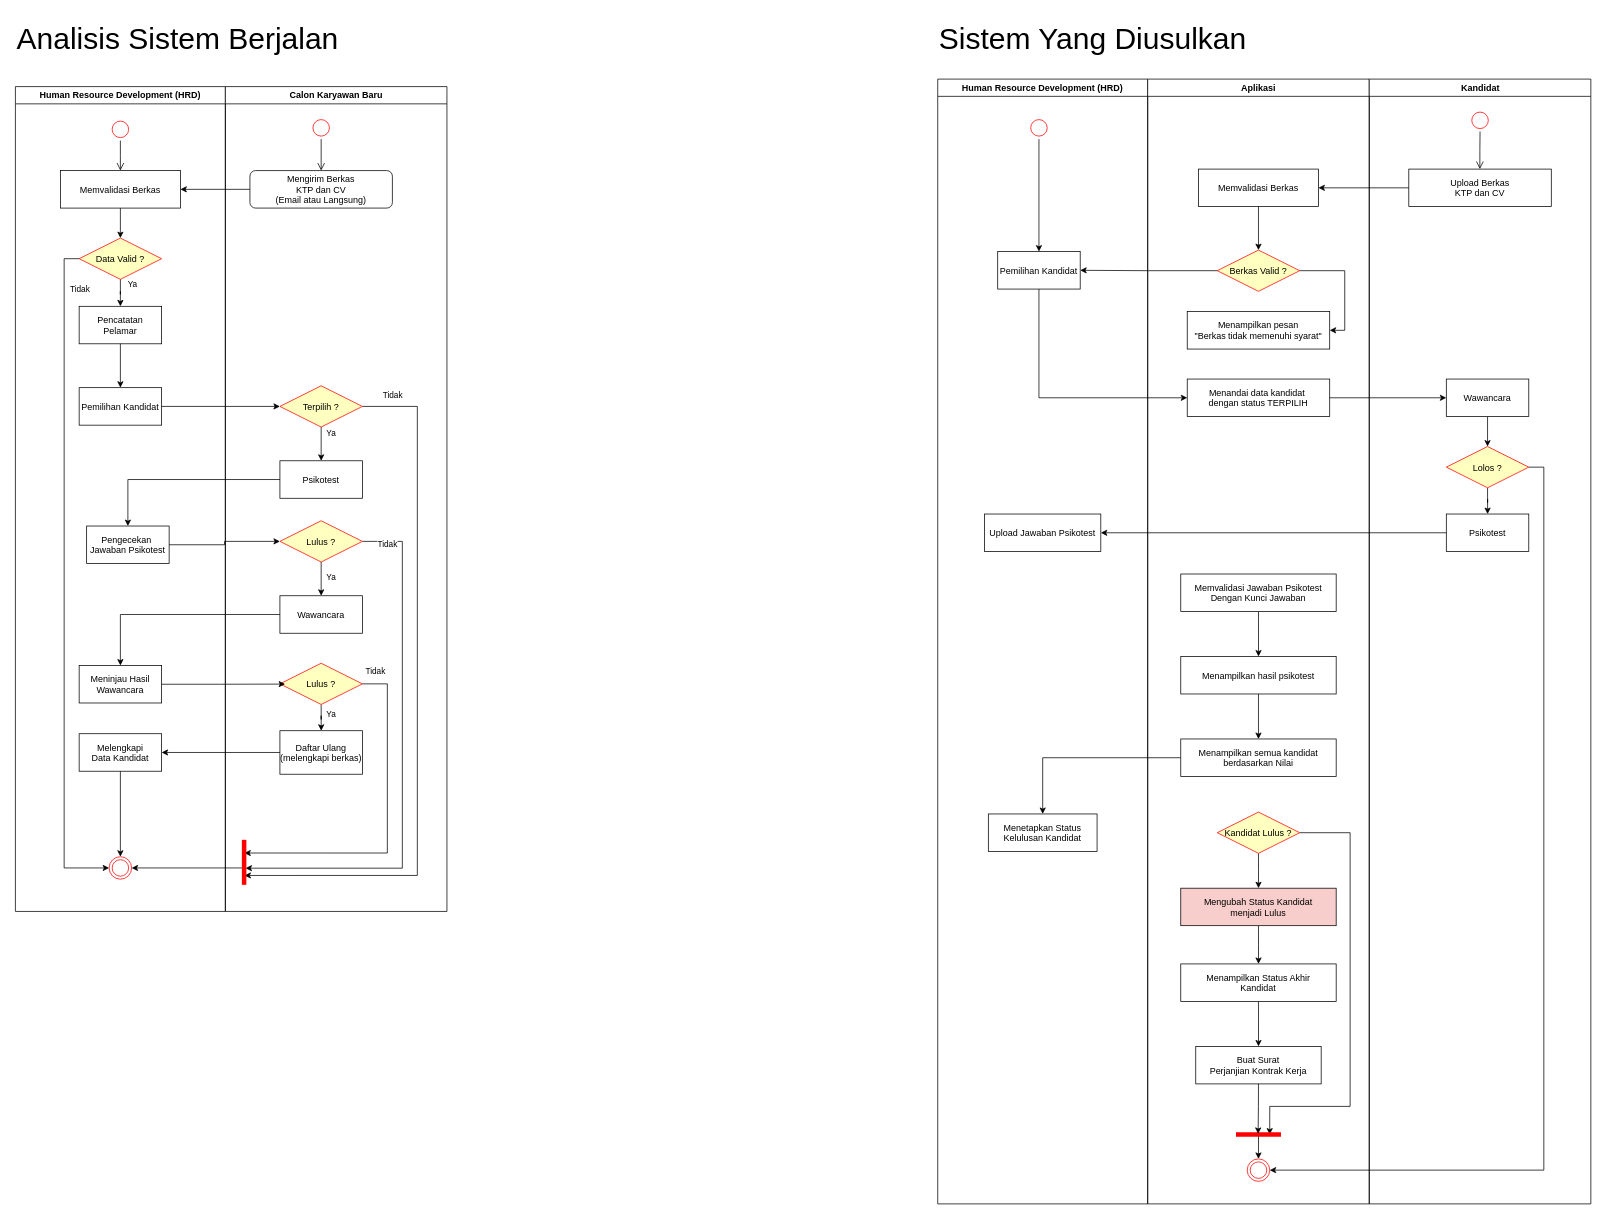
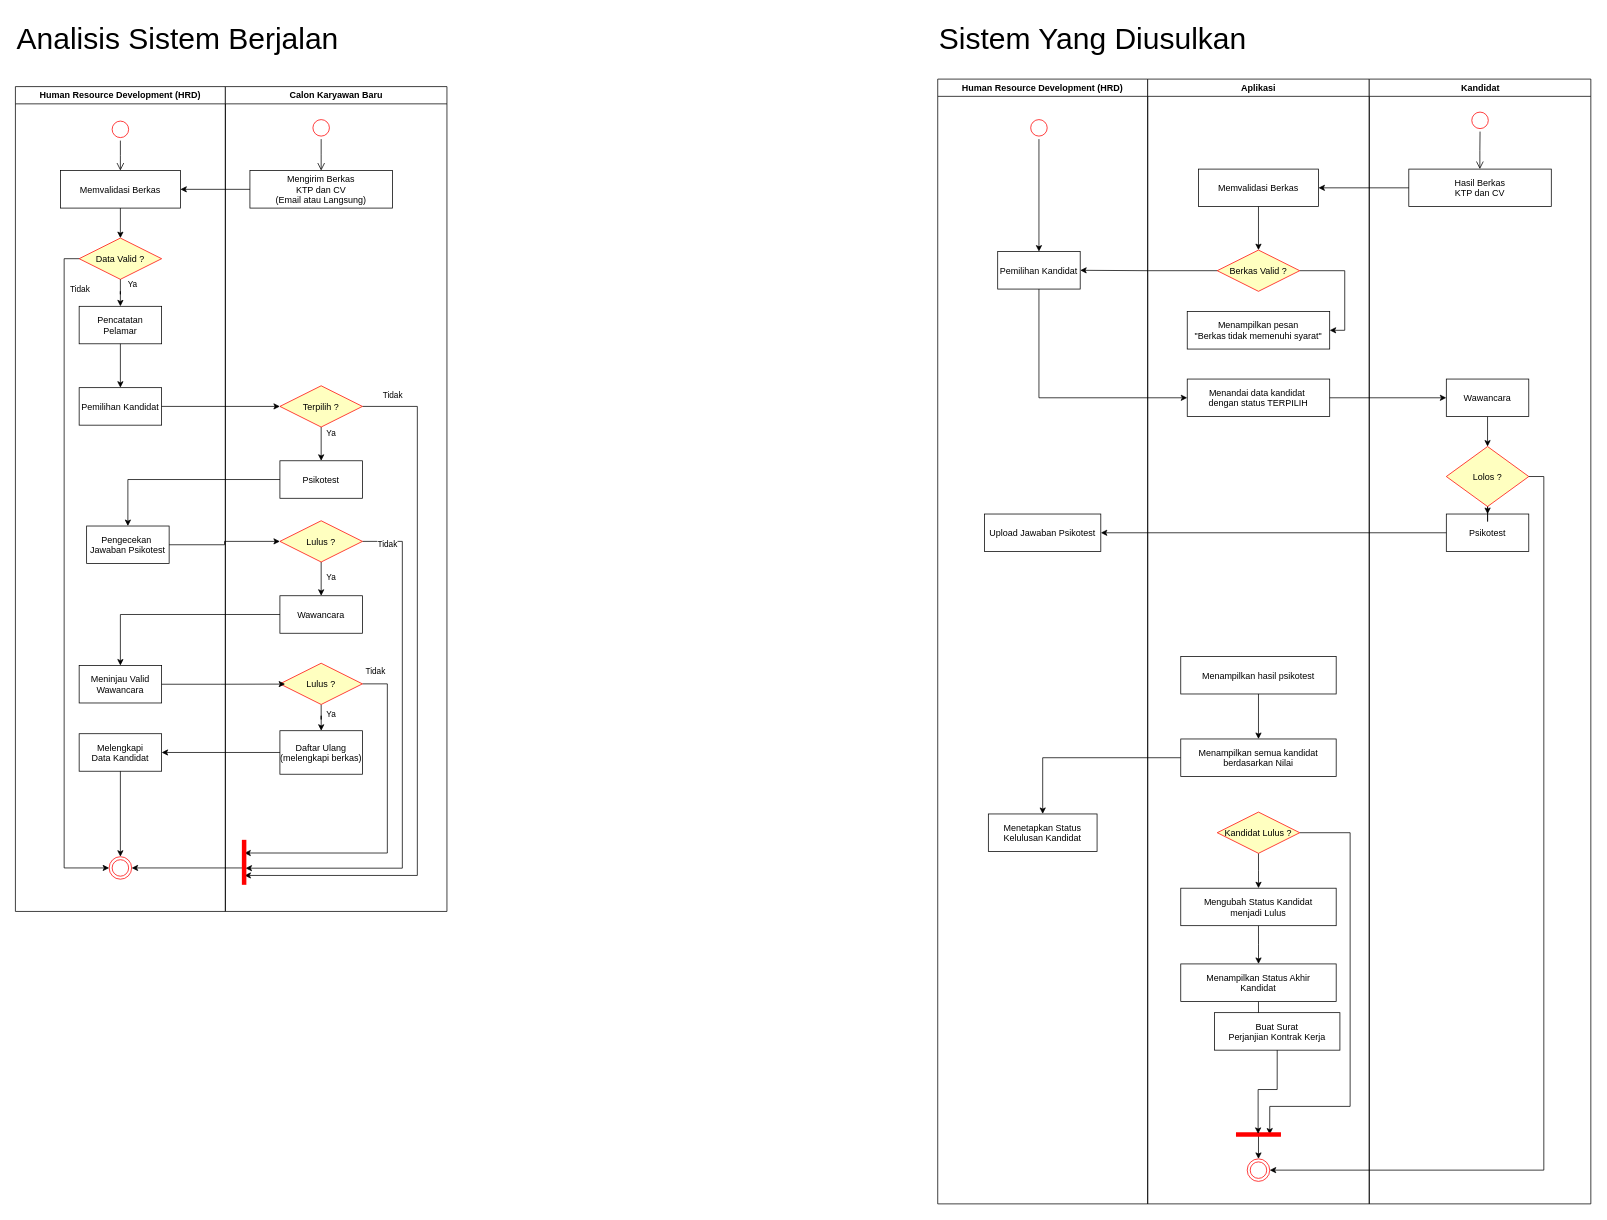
(1480, 183) -> (1480, 183)
(321, 189) -> (321, 189)
(1488, 467) -> (1488, 477)
(1259, 593) -> none
(1259, 631) -> none
(120, 680) -> (120, 680)
(1259, 907) -> (1259, 907)
(1259, 1065) -> (1277, 1032)
